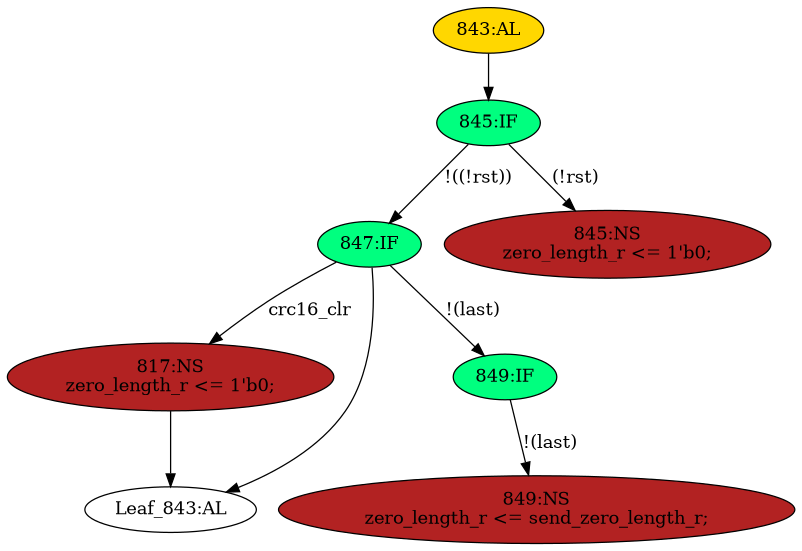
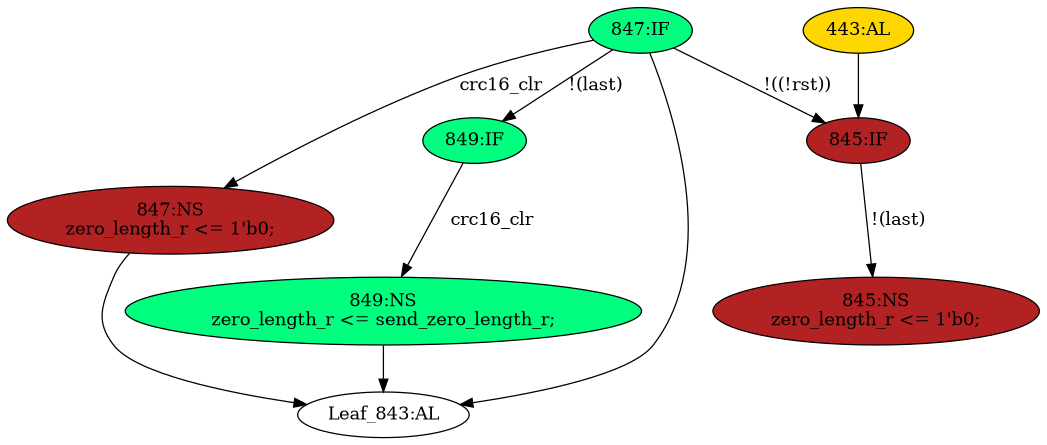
(489, 30) -> (858, 30)
(489, 123) -> (858, 141)
(575, 178) -> (898, 220)
(434, 179) -> (744, 83)
none -> (383, 362)
(171, 377) -> (171, 220)
(550, 443) -> (492, 220)
(537, 510) -> (383, 311)
